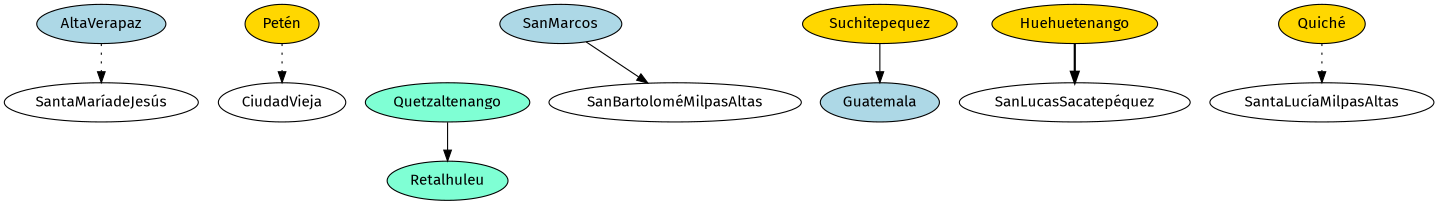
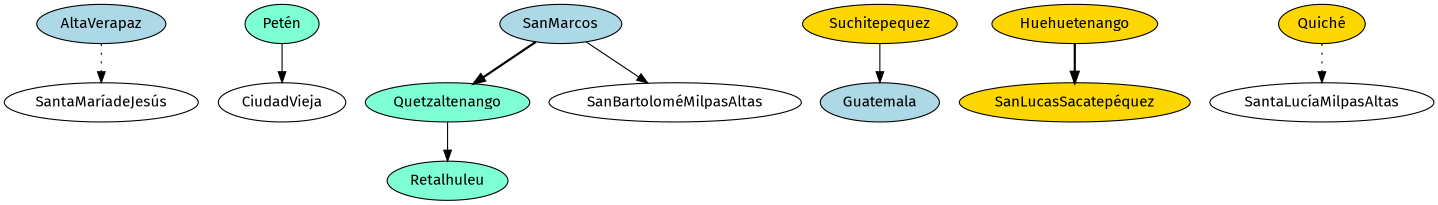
(282, 24) -> (282, 24)
(282, 58) -> (282, 58)
none -> (509, 60)
(1075, 102) -> (1075, 102)
